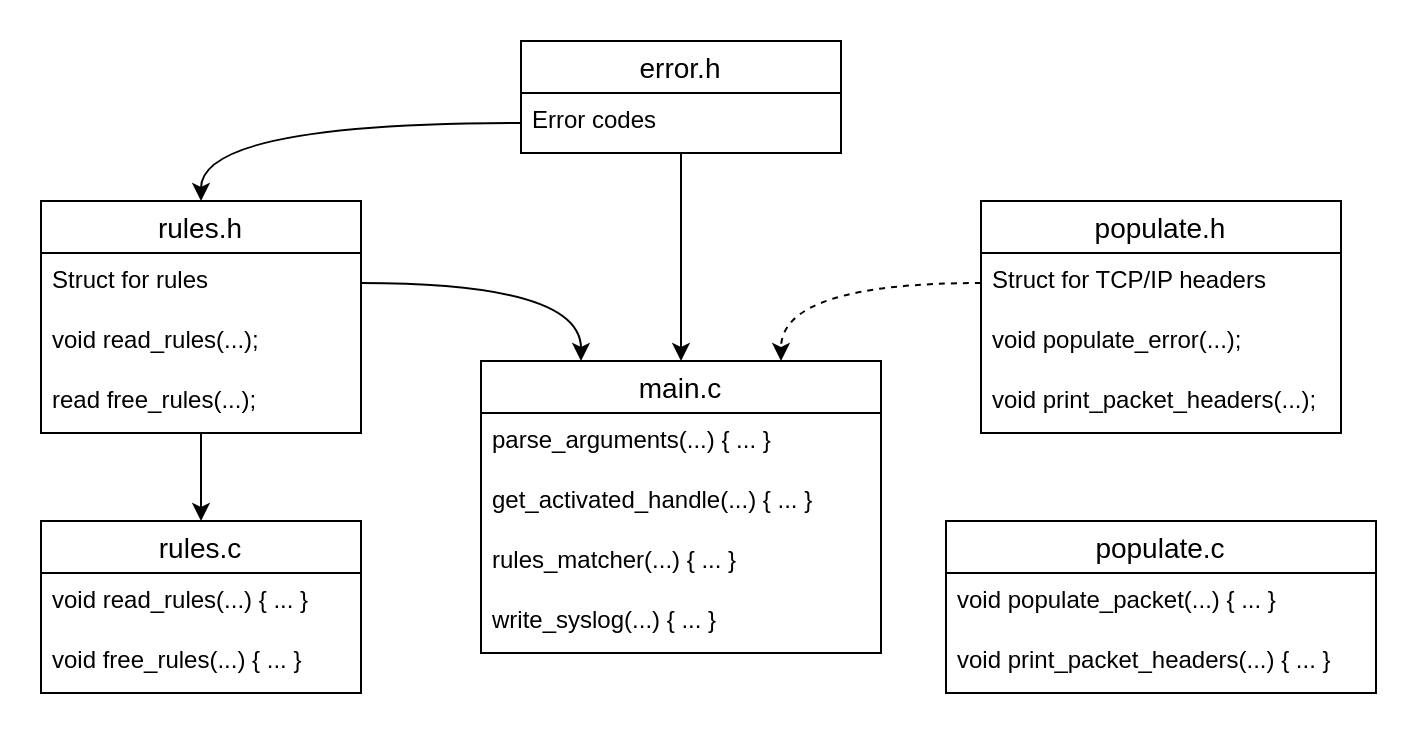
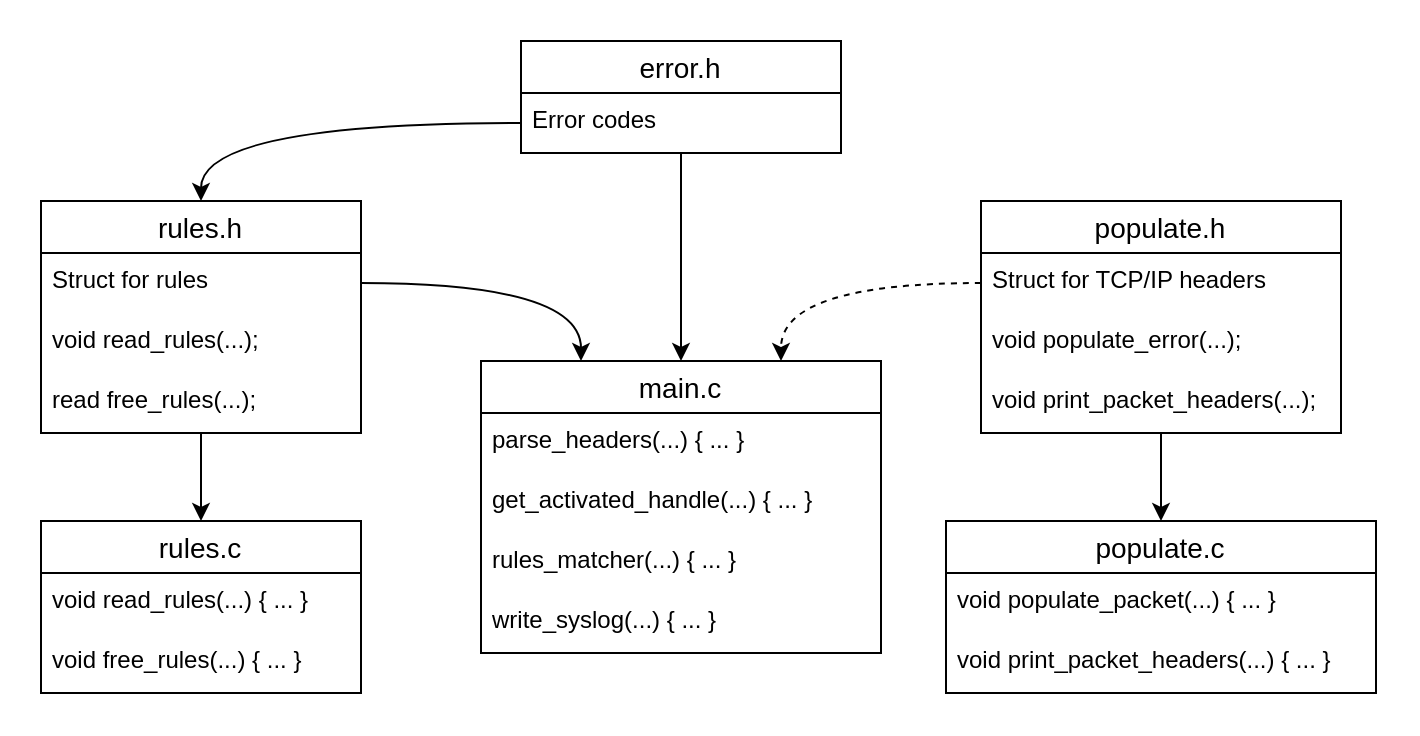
(652, 440) -> (639, 440)
none -> (1161, 473)
